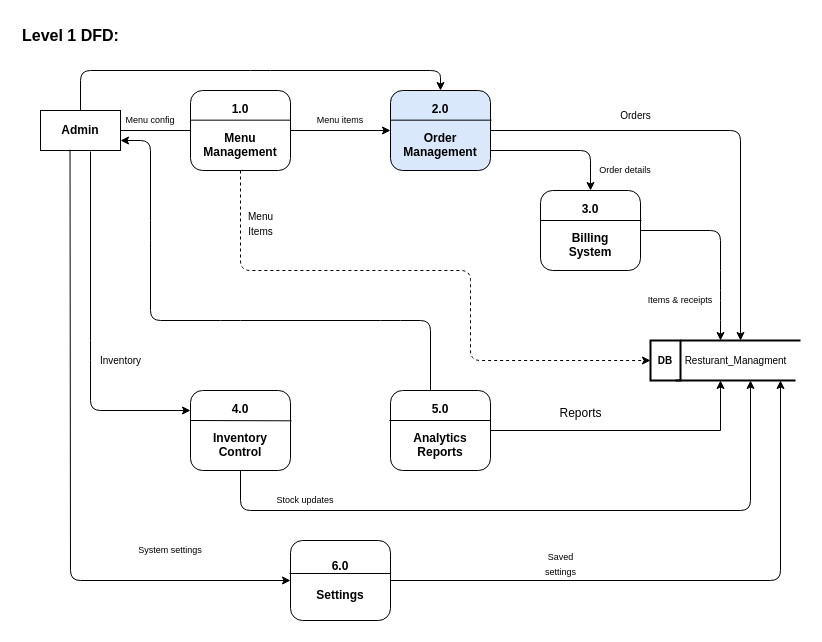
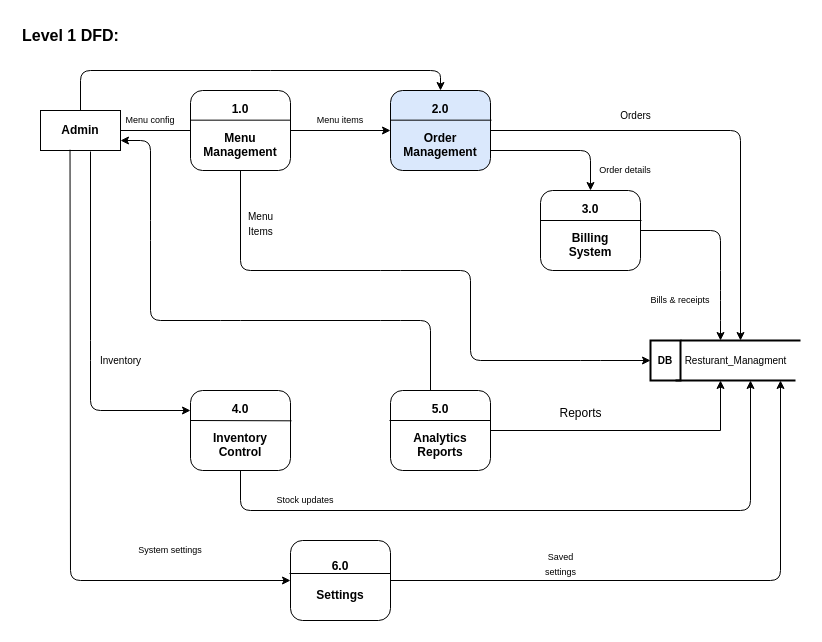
(433, 271) -> (433, 271)
(681, 301) -> (681, 301)
